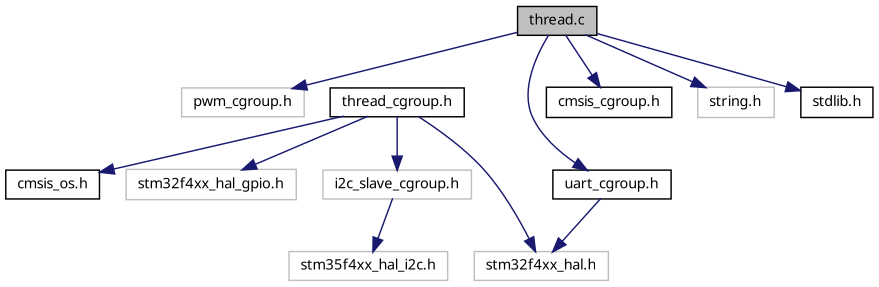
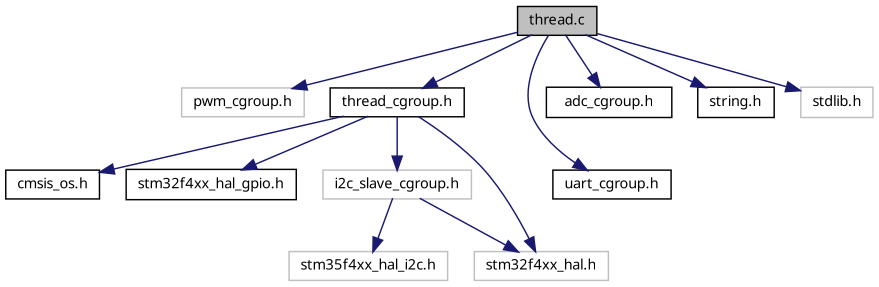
none -> (484, 58)
(609, 102) -> (609, 102)
(736, 102) -> (736, 102)
(837, 102) -> (837, 102)
(211, 185) -> (211, 185)
(582, 220) -> (463, 222)
